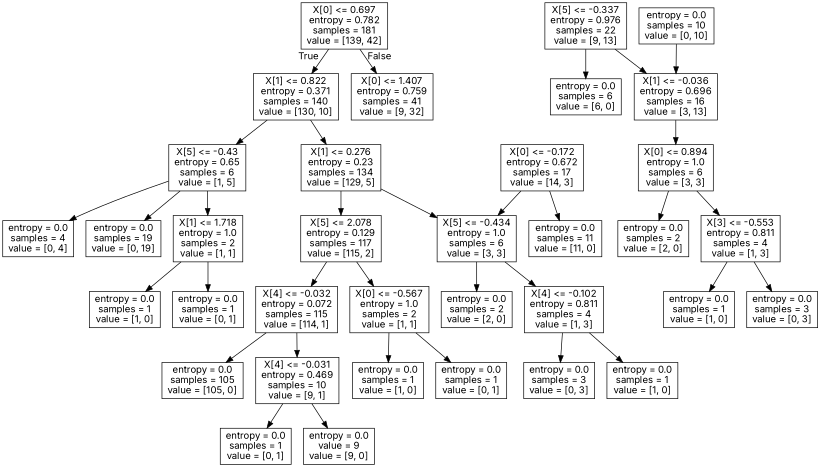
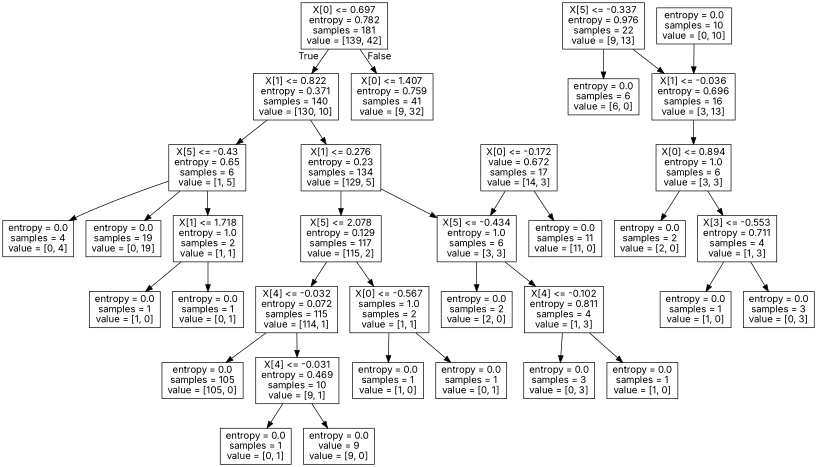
(542, 168) -> (519, 168)
(741, 239) -> (737, 239)
(389, 310) -> (389, 310)
